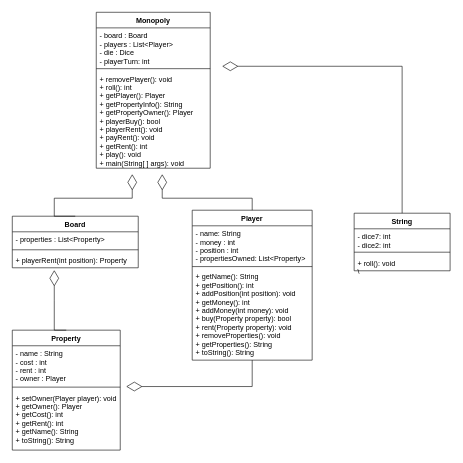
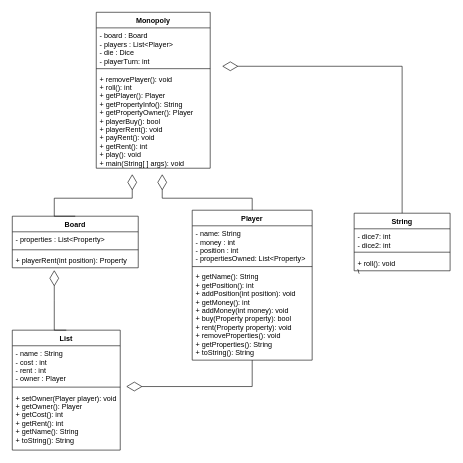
(66, 338) -> (66, 338)
